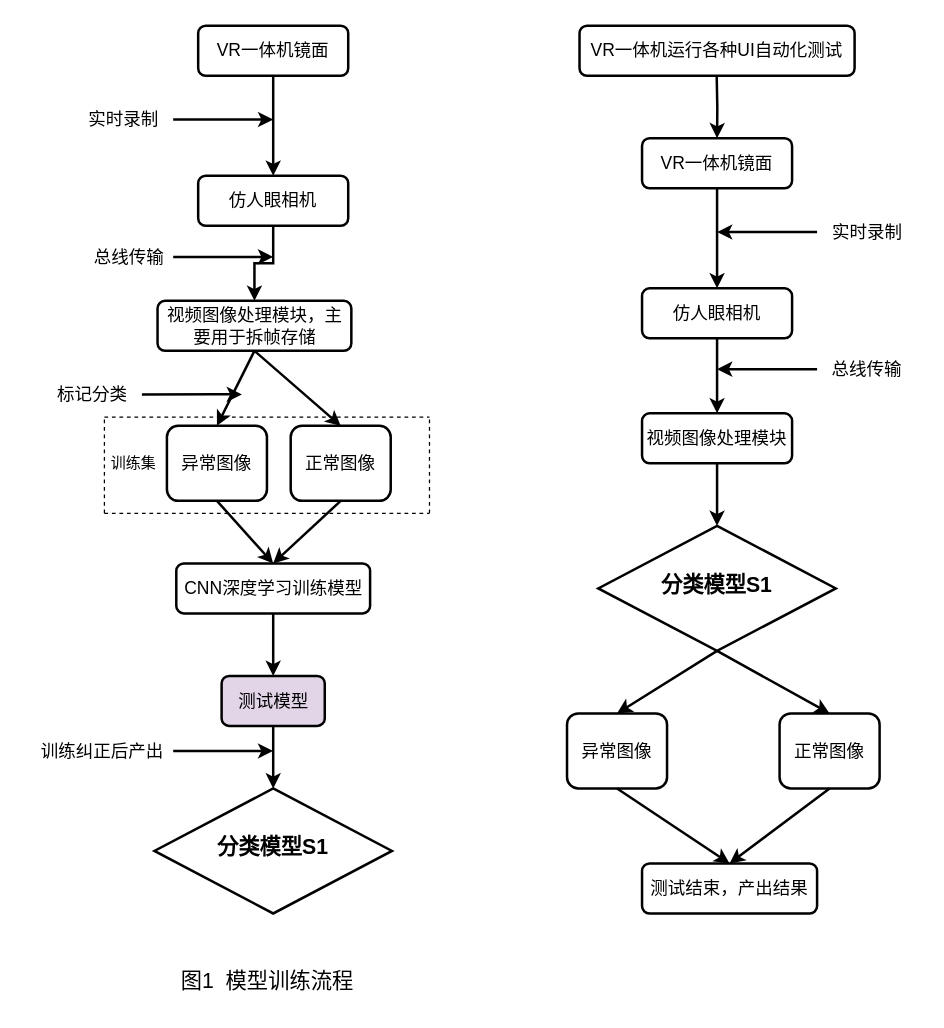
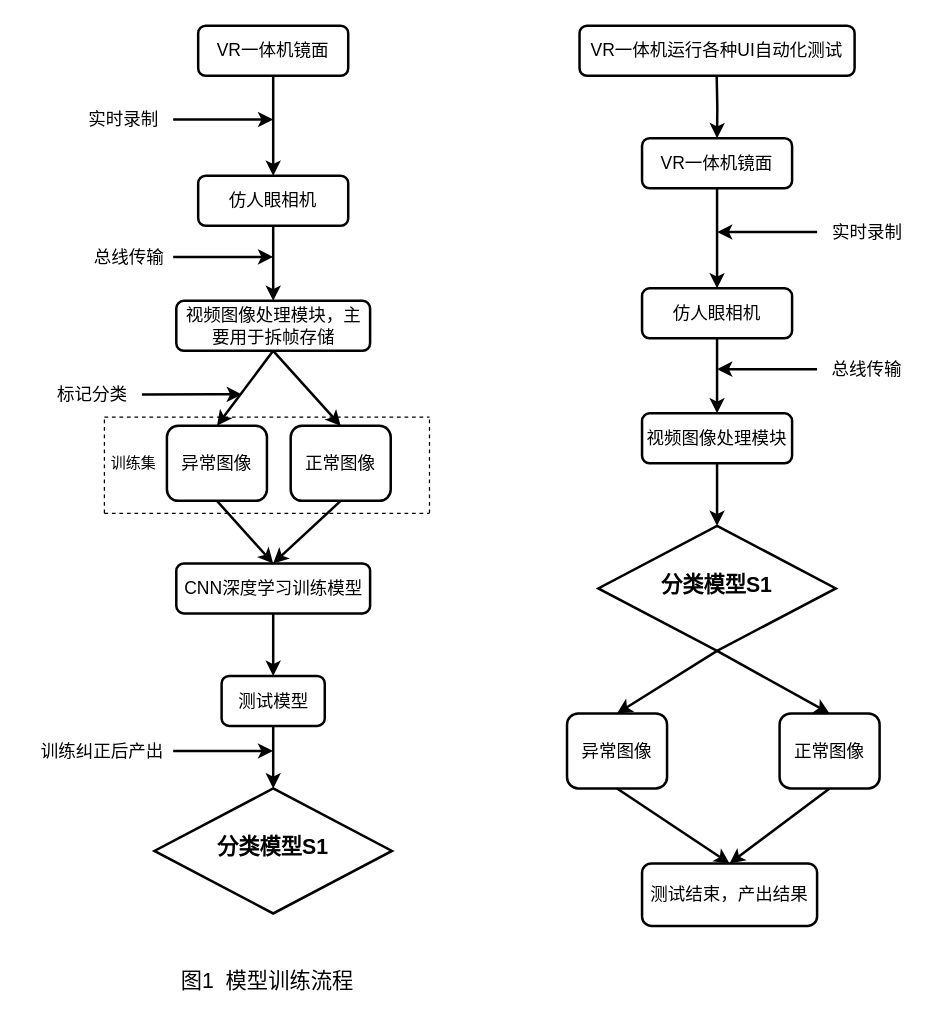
(254, 326) -> (273, 326)
(273, 701) -> (273, 701)
(729, 888) -> (729, 894)
